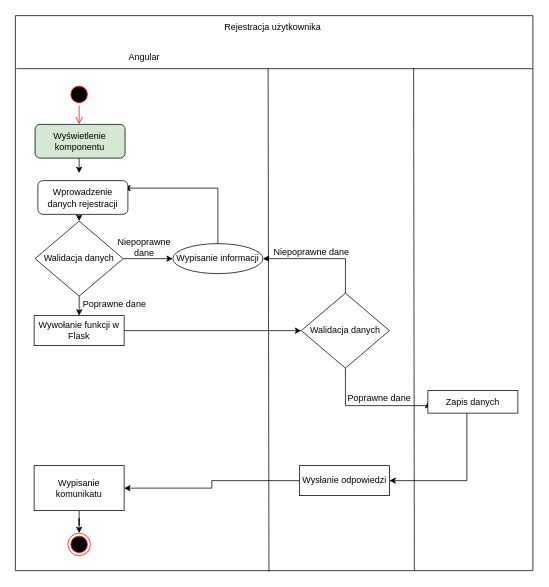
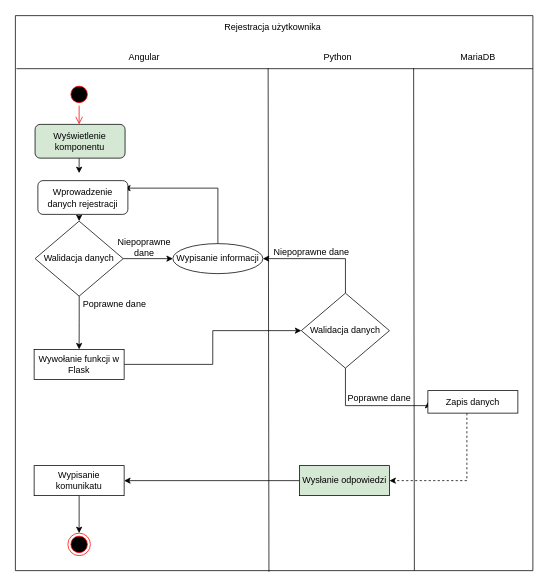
none -> (338, 57)
none -> (478, 57)
(79, 330) -> (79, 364)
(344, 480) -> (344, 480)
(464, 480) -> (464, 480)
(79, 488) -> (79, 480)
